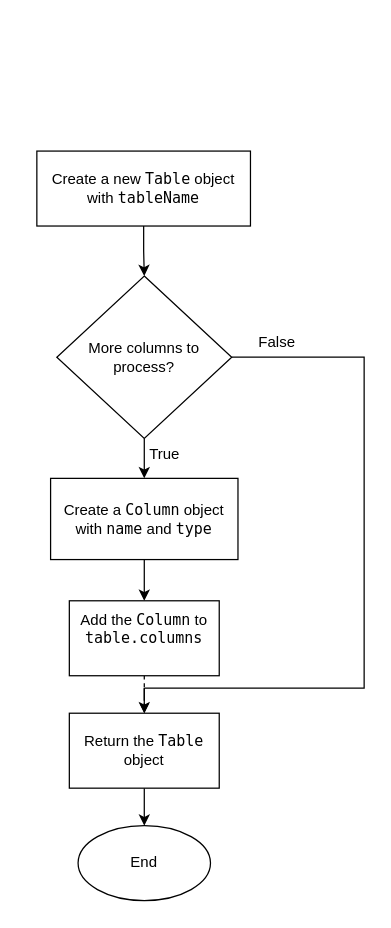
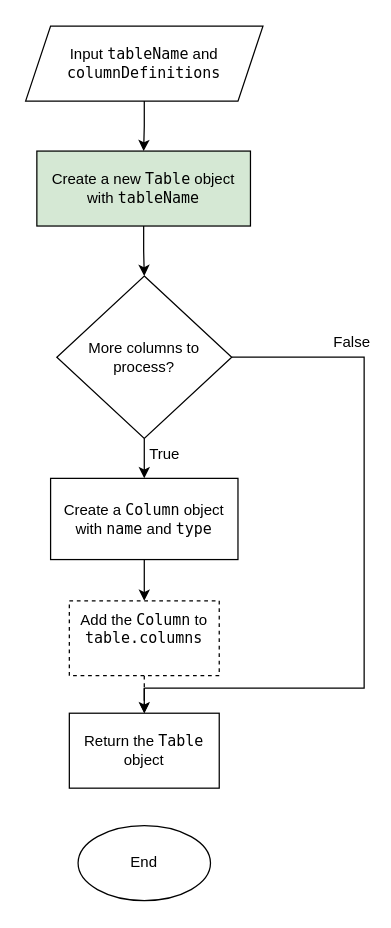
none -> (144, 63)
none -> (144, 122)
(144, 188) -> (144, 188)
(277, 342) -> (352, 342)
(144, 638) -> (144, 638)
(144, 811) -> none
